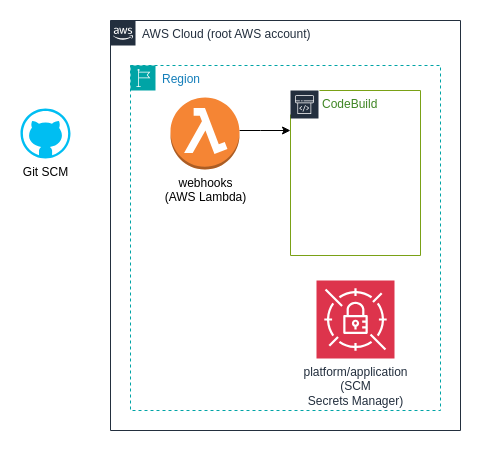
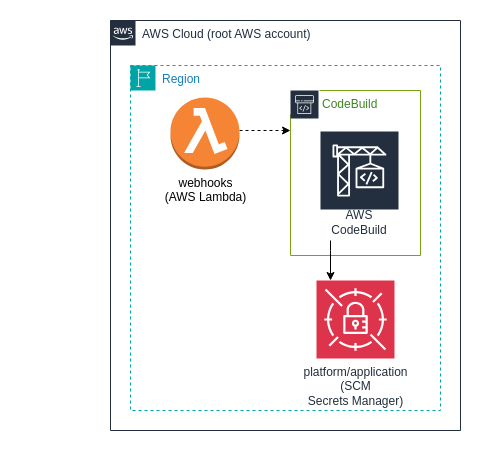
(261, 131) -> (261, 131)
(46, 134) -> none
none -> (360, 186)
none -> (331, 257)
